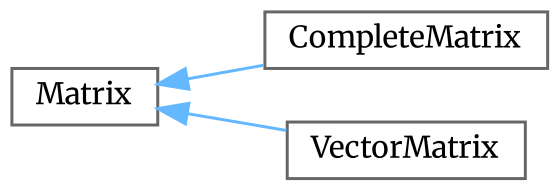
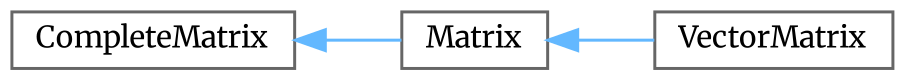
(225, 72) -> (364, 40)
